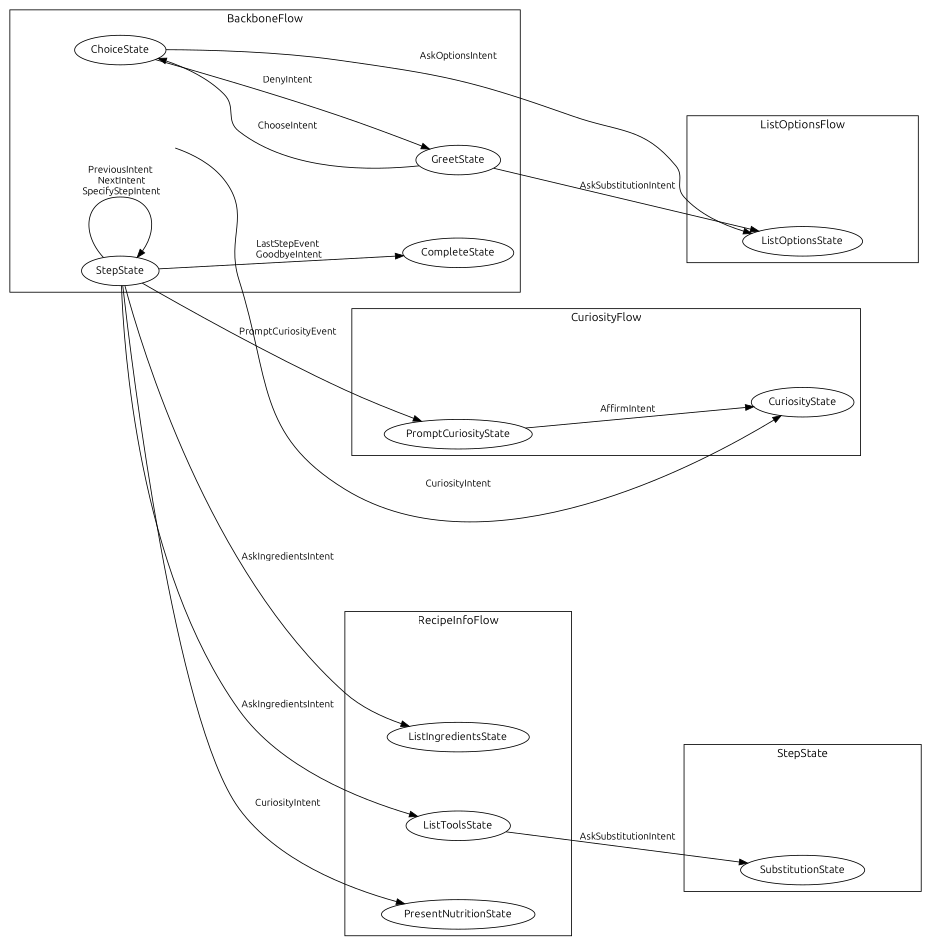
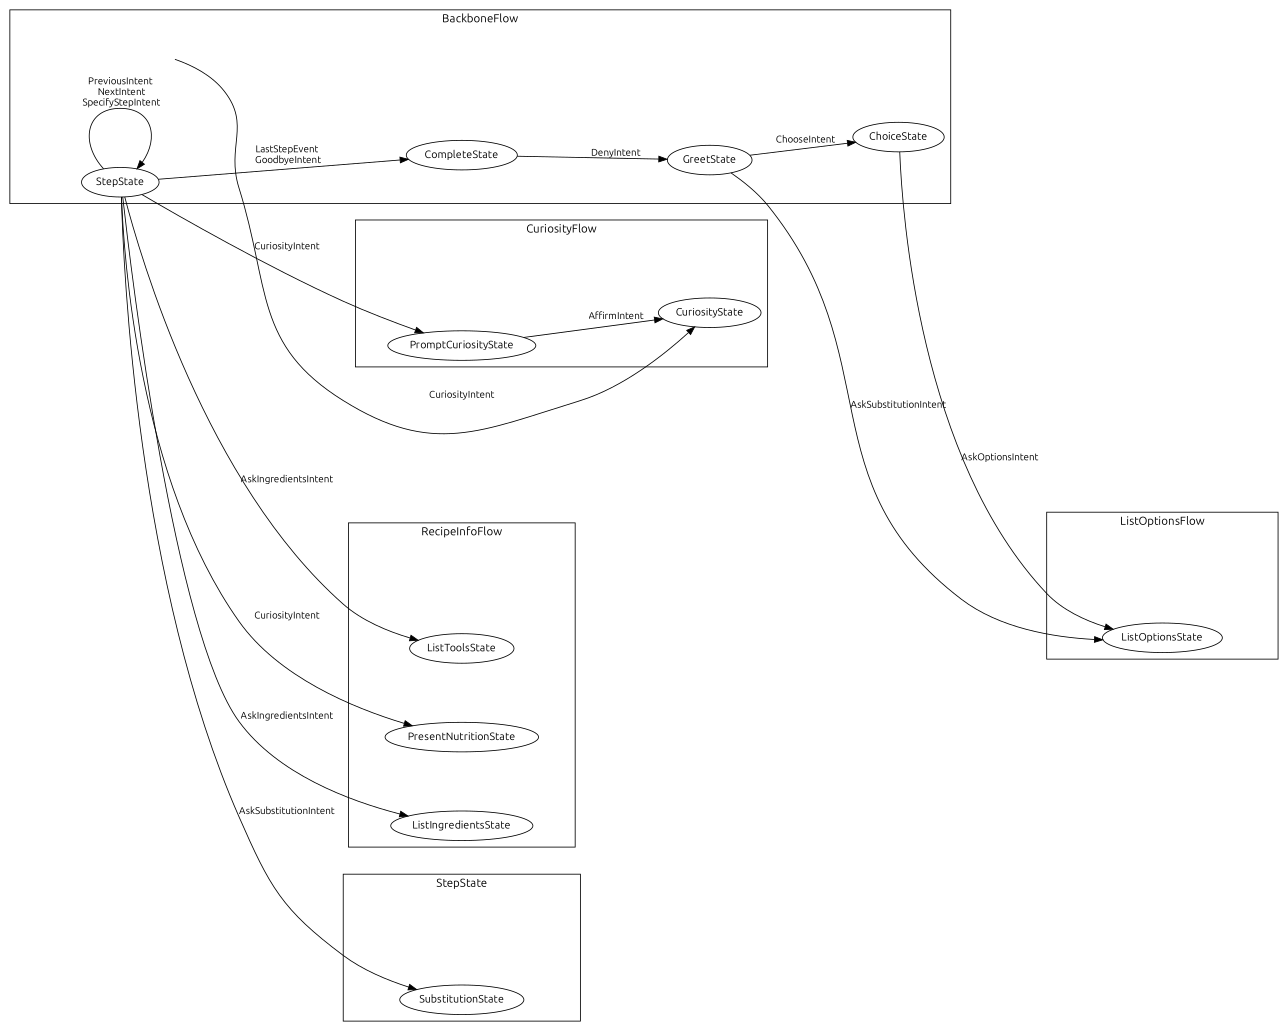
(290, 100) -> (588, 158)
(288, 332) -> (287, 247)
(623, 847) -> (179, 634)
